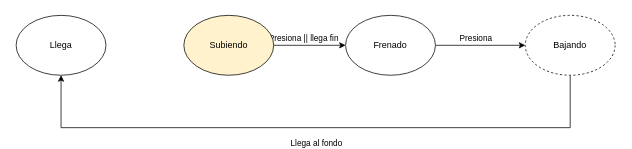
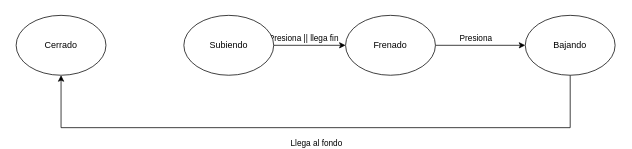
(60, 45) -> (60, 45)
(228, 45) -> (228, 45)
(570, 45) -> (570, 45)
